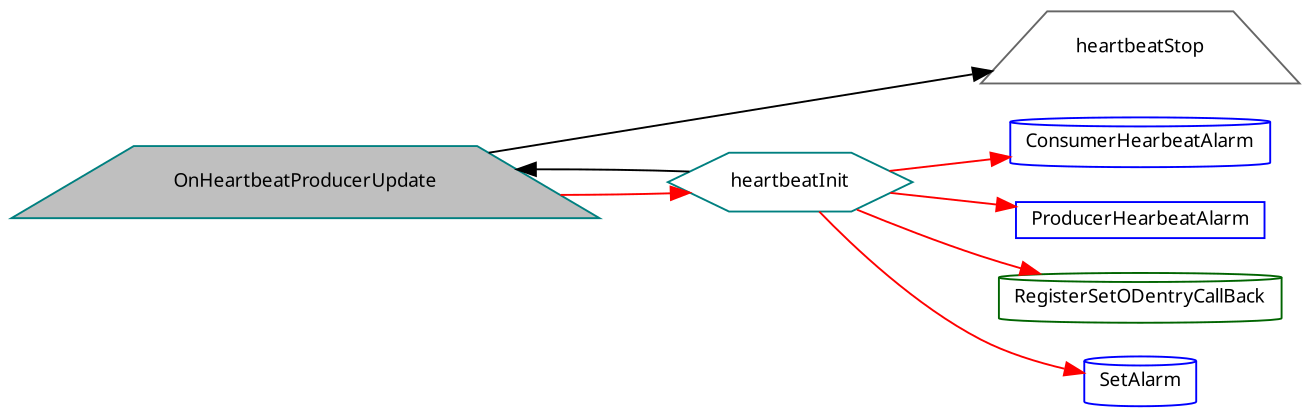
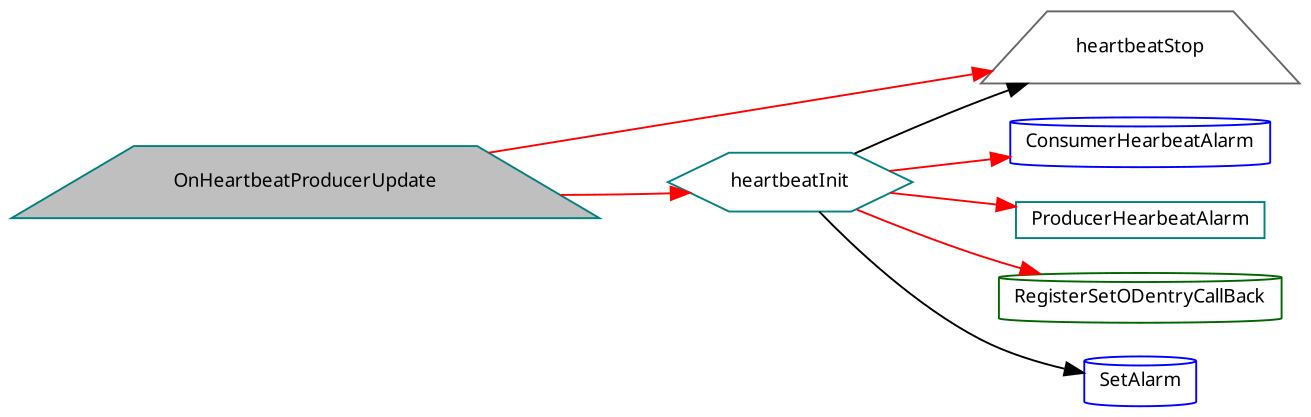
(731, 114) -> (731, 114)
(613, 170) -> (931, 121)
(1140, 220) -> (1140, 220)
(931, 309) -> (931, 309)
